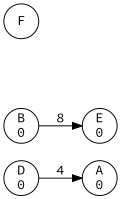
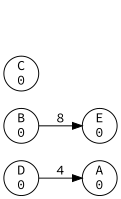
(21, 21) -> none
none -> (21, 74)
